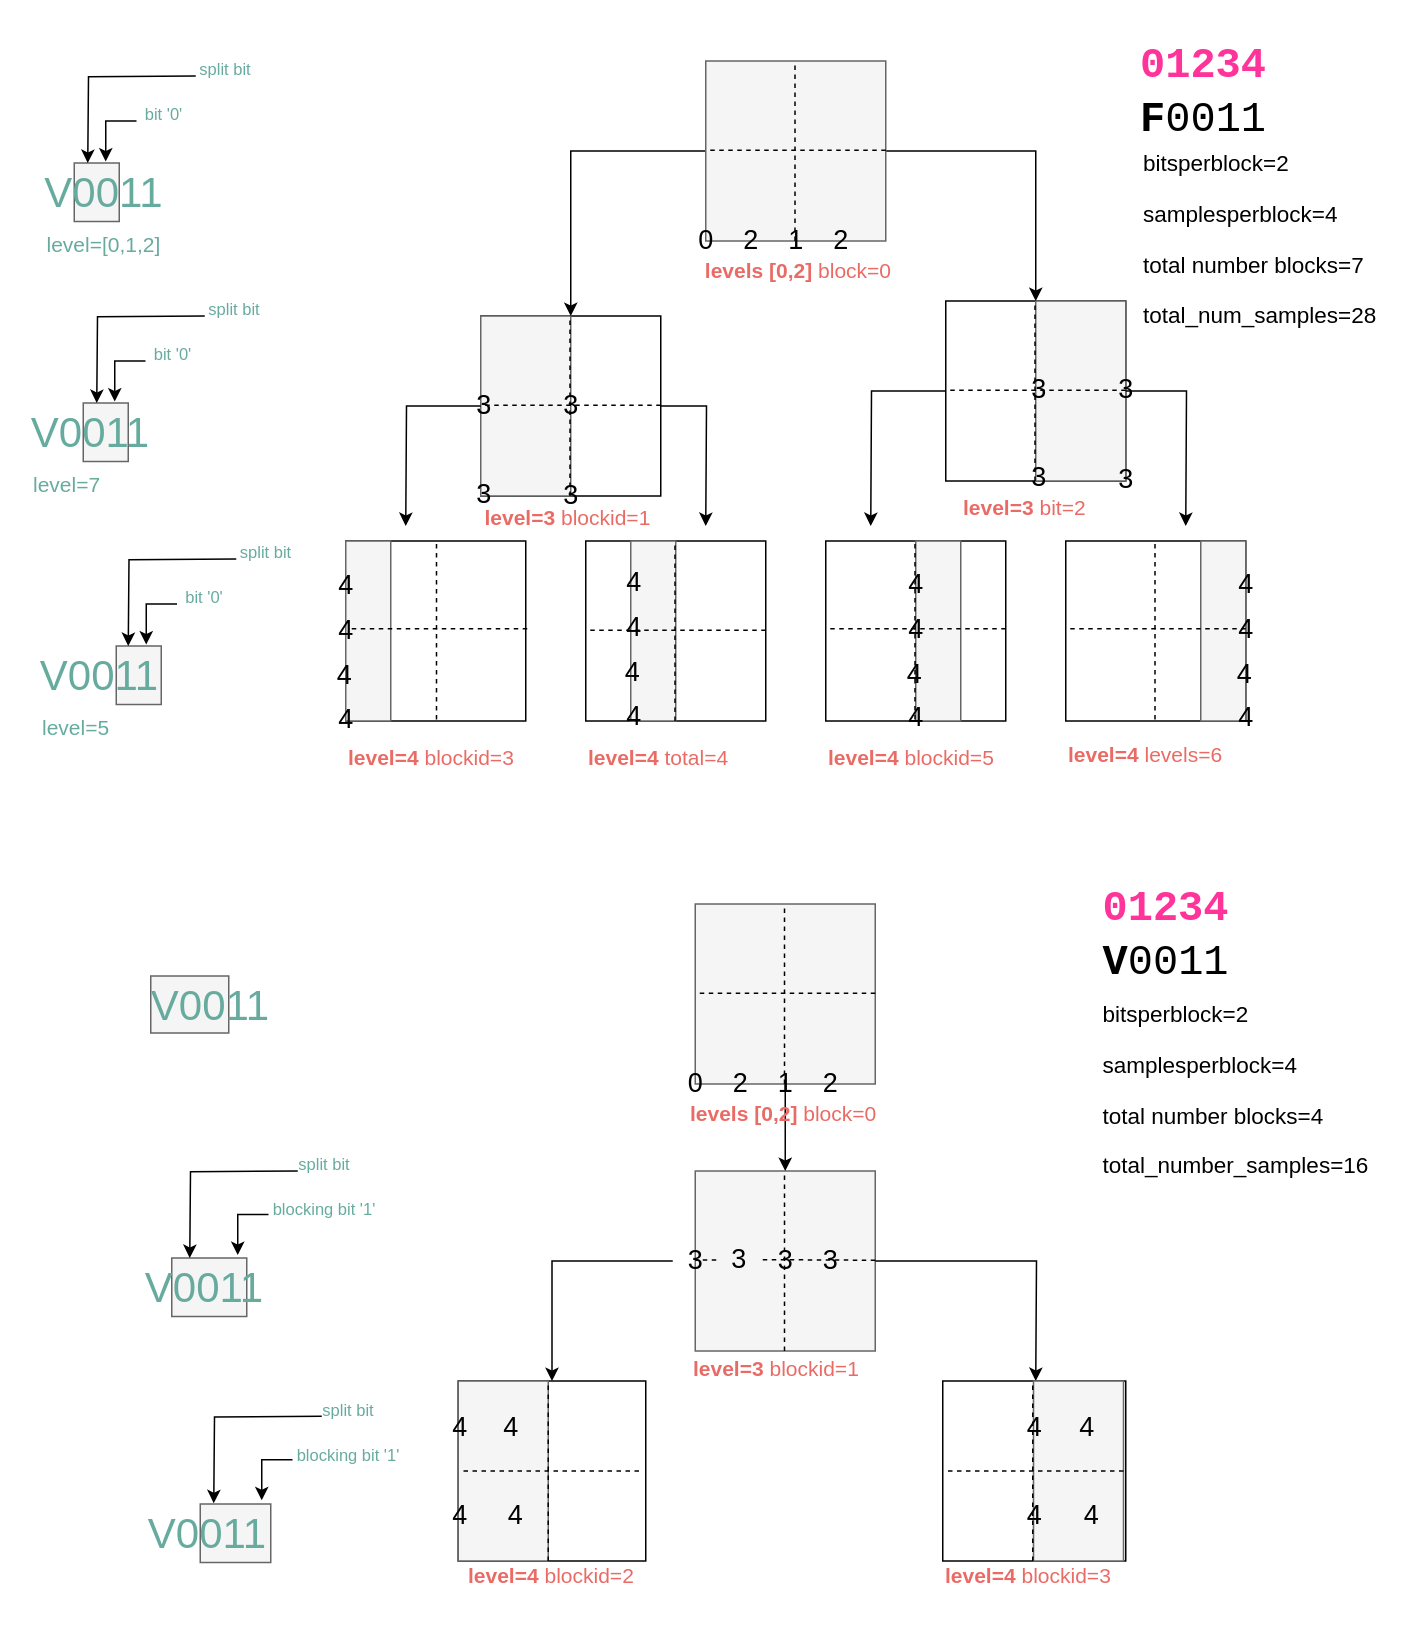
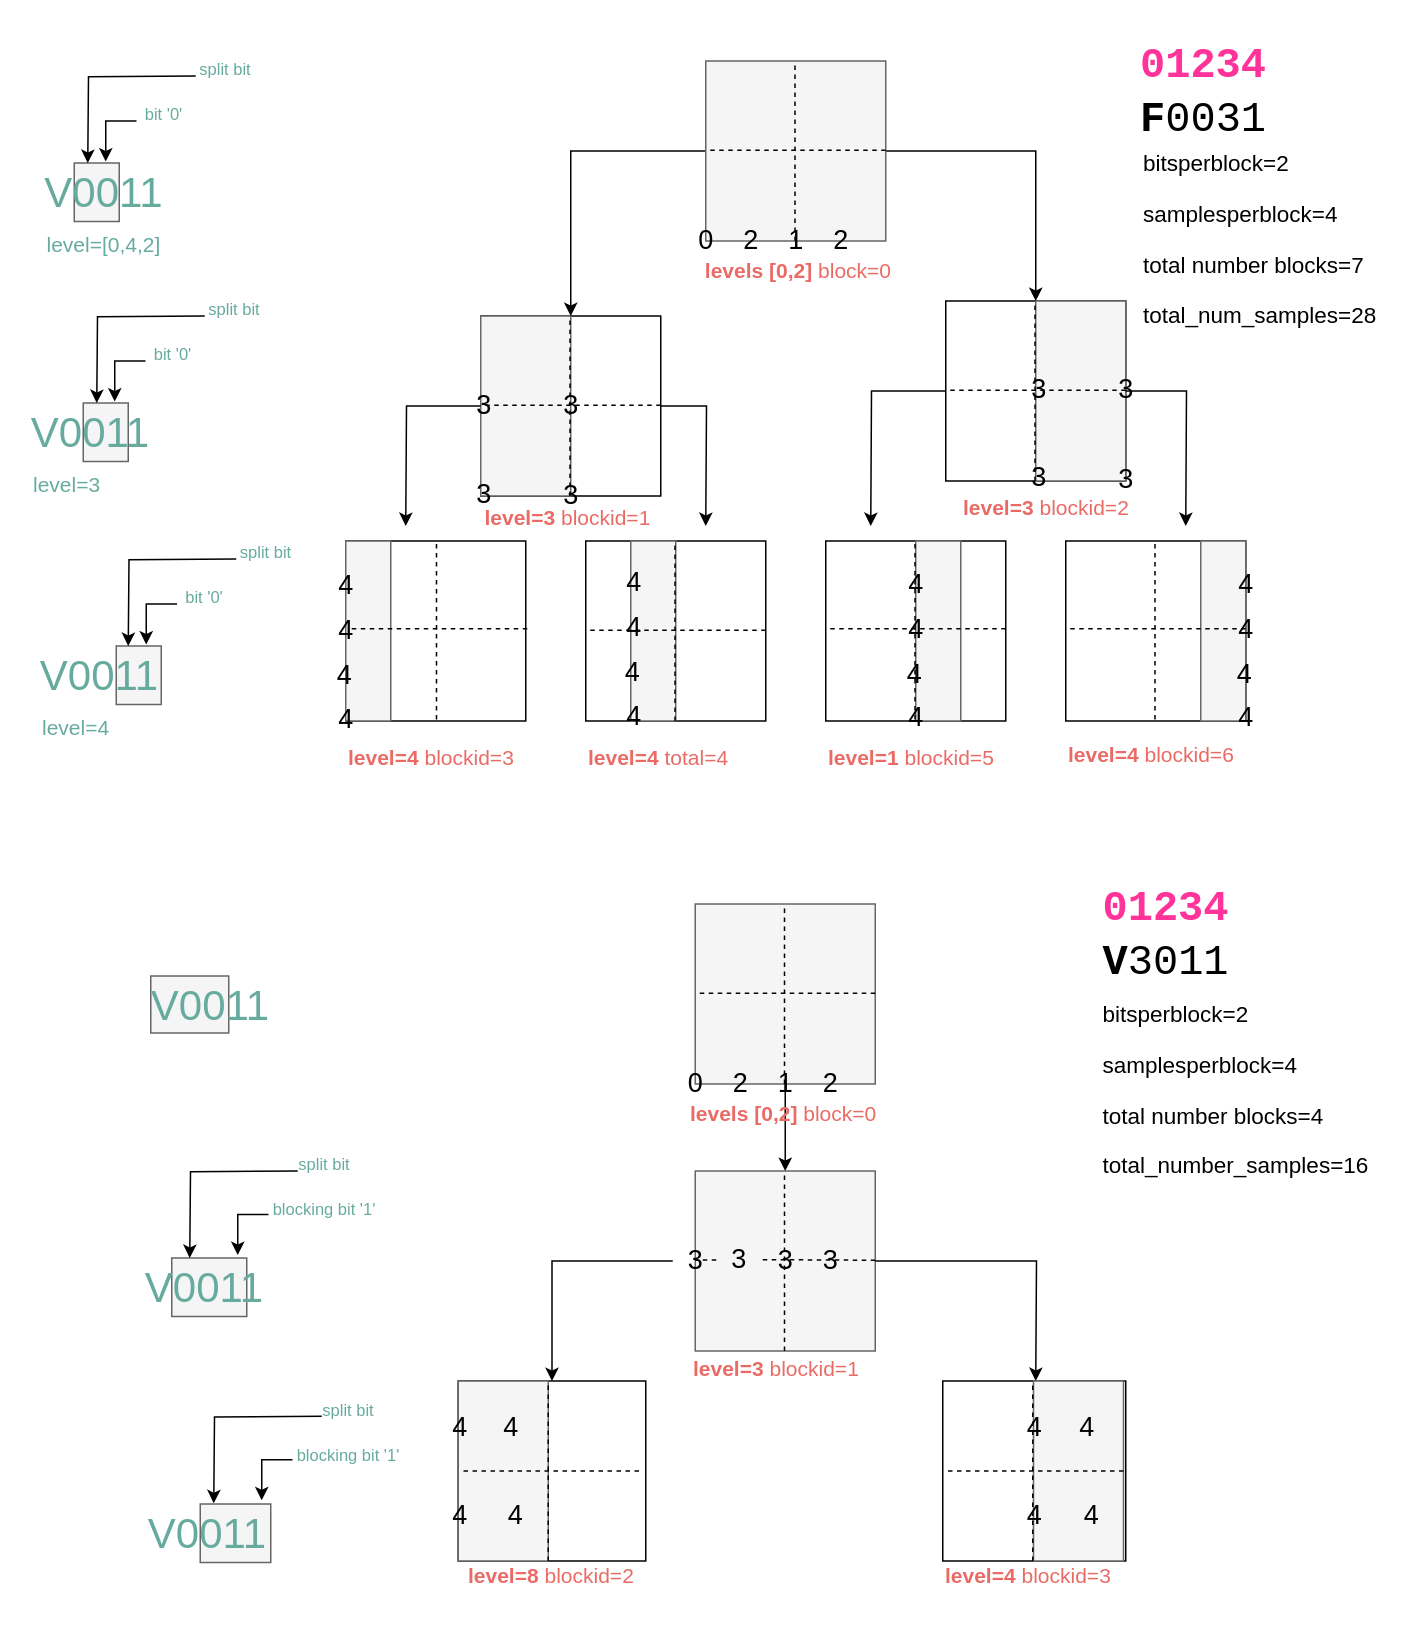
(1200, 91) -> (1200, 91)
(178, 238) -> (178, 238)
(105, 478) -> (105, 478)
(1095, 500) -> (1136, 500)
(114, 721) -> (114, 721)
(1230, 748) -> (1241, 748)
(1001, 751) -> (1001, 751)
(1162, 934) -> (1162, 934)
(641, 1568) -> (641, 1568)
